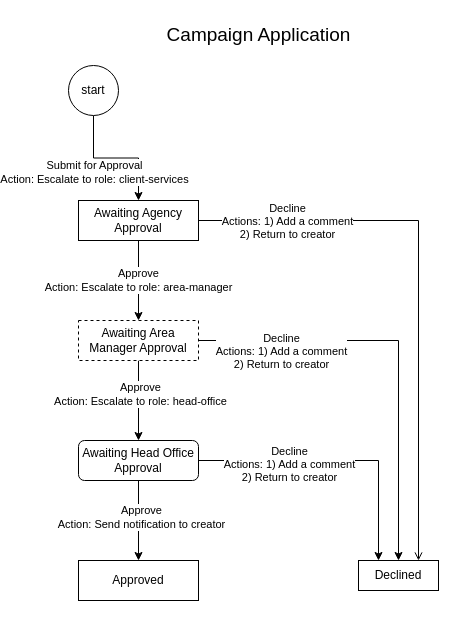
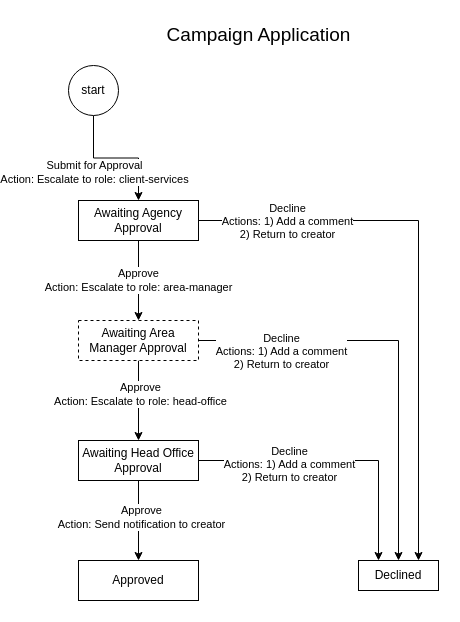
(139, 461) -> (139, 461)
(419, 554) -> (419, 552)
